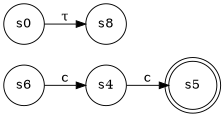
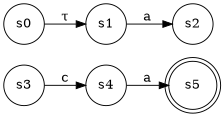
(106, 24) -> (106, 24)
none -> (193, 24)
(148, 78) -> (148, 78)
(24, 85) -> (24, 85)
